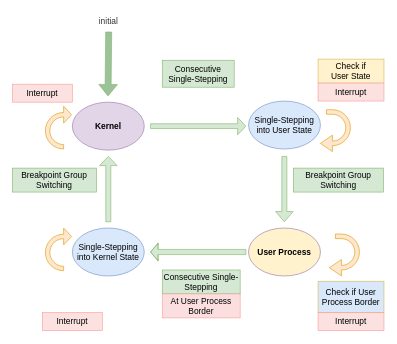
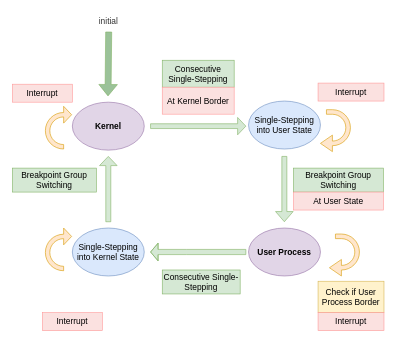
(351, 71) -> none
none -> (198, 101)
none -> (339, 201)
(285, 252) -> (285, 252)
(351, 297) -> (351, 297)
(201, 306) -> none
